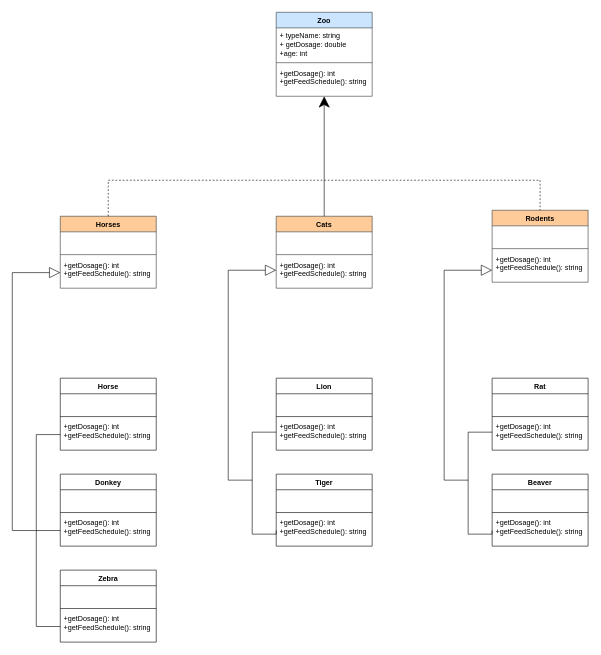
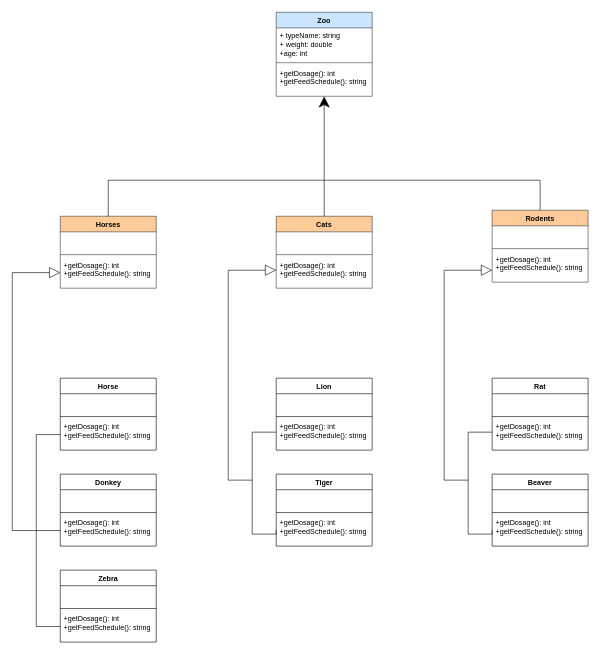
(314, 45) -> (312, 45)
(321, 180) -> (321, 180)
